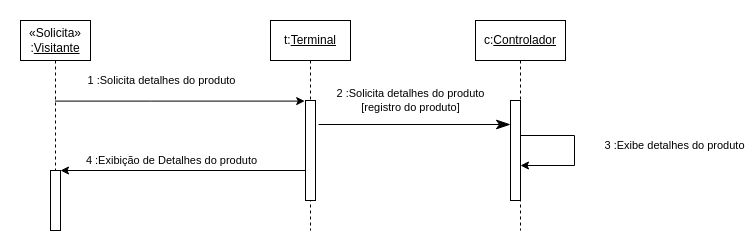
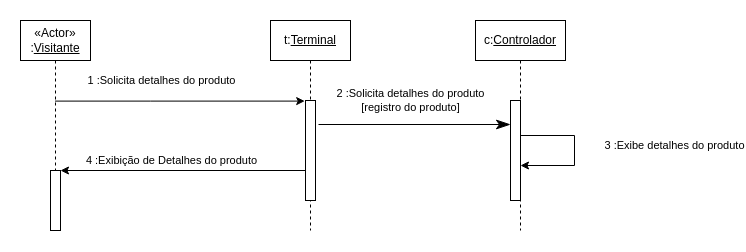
(56, 41) -> (56, 41)
